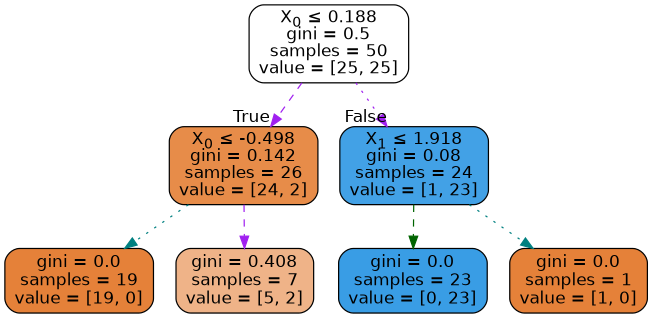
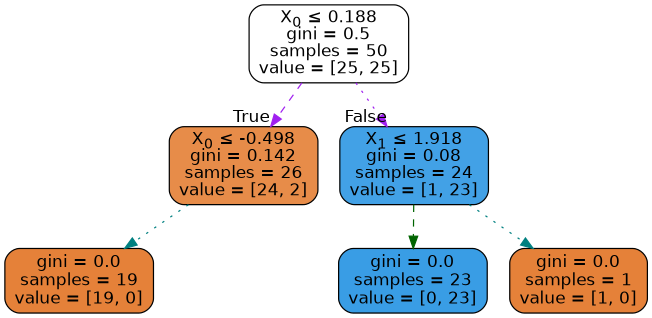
(245, 281) -> none
